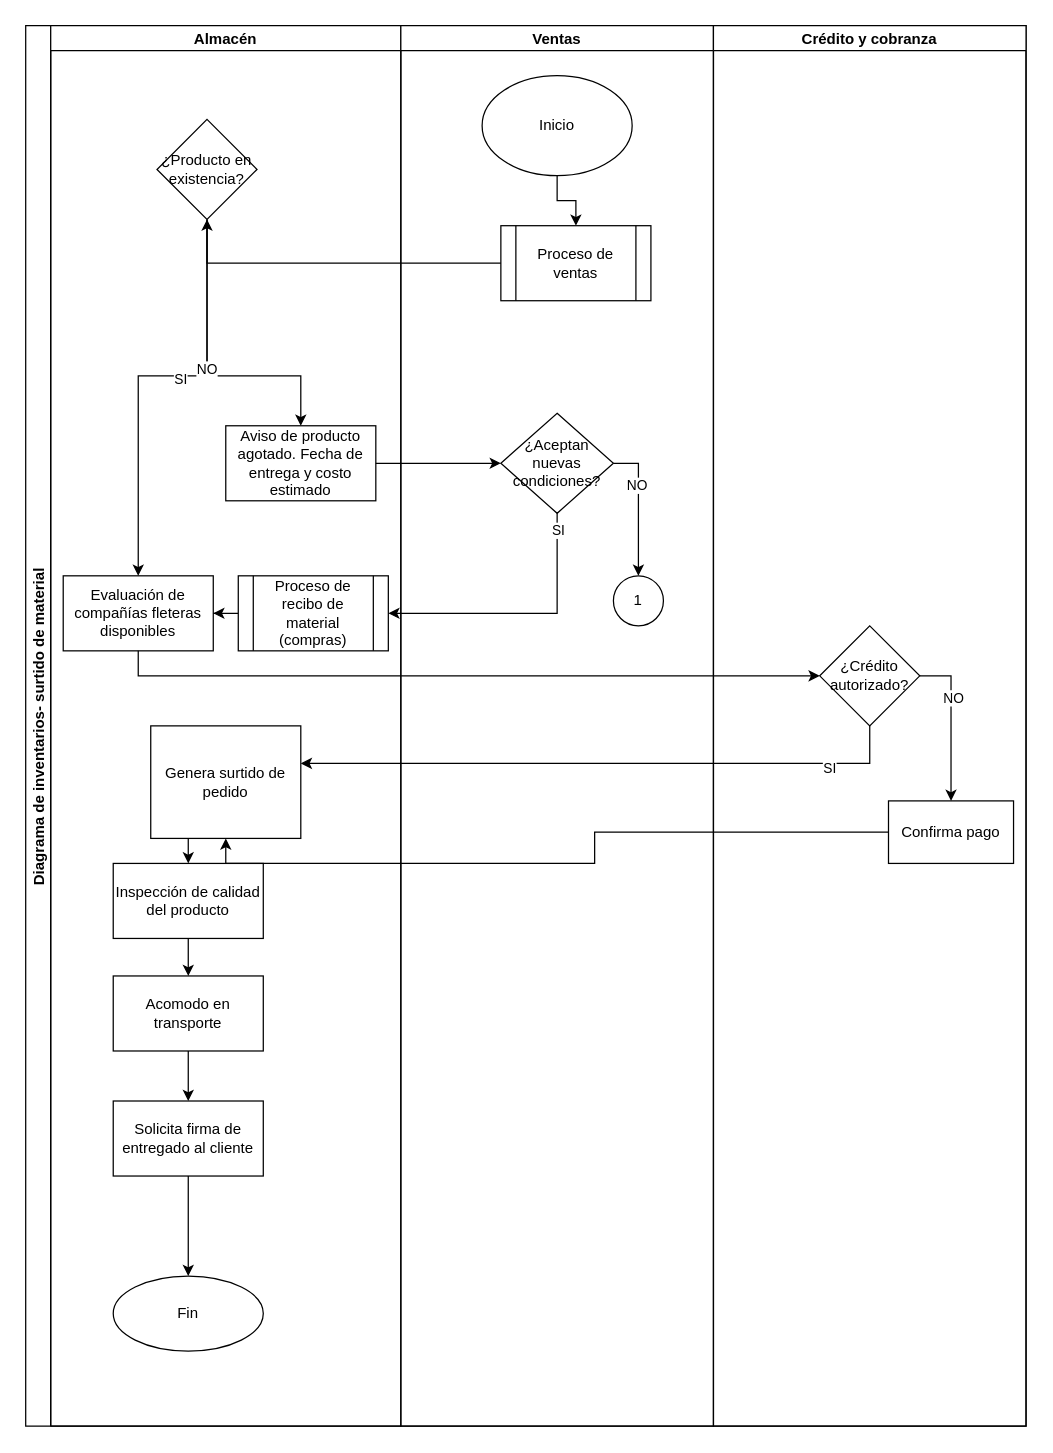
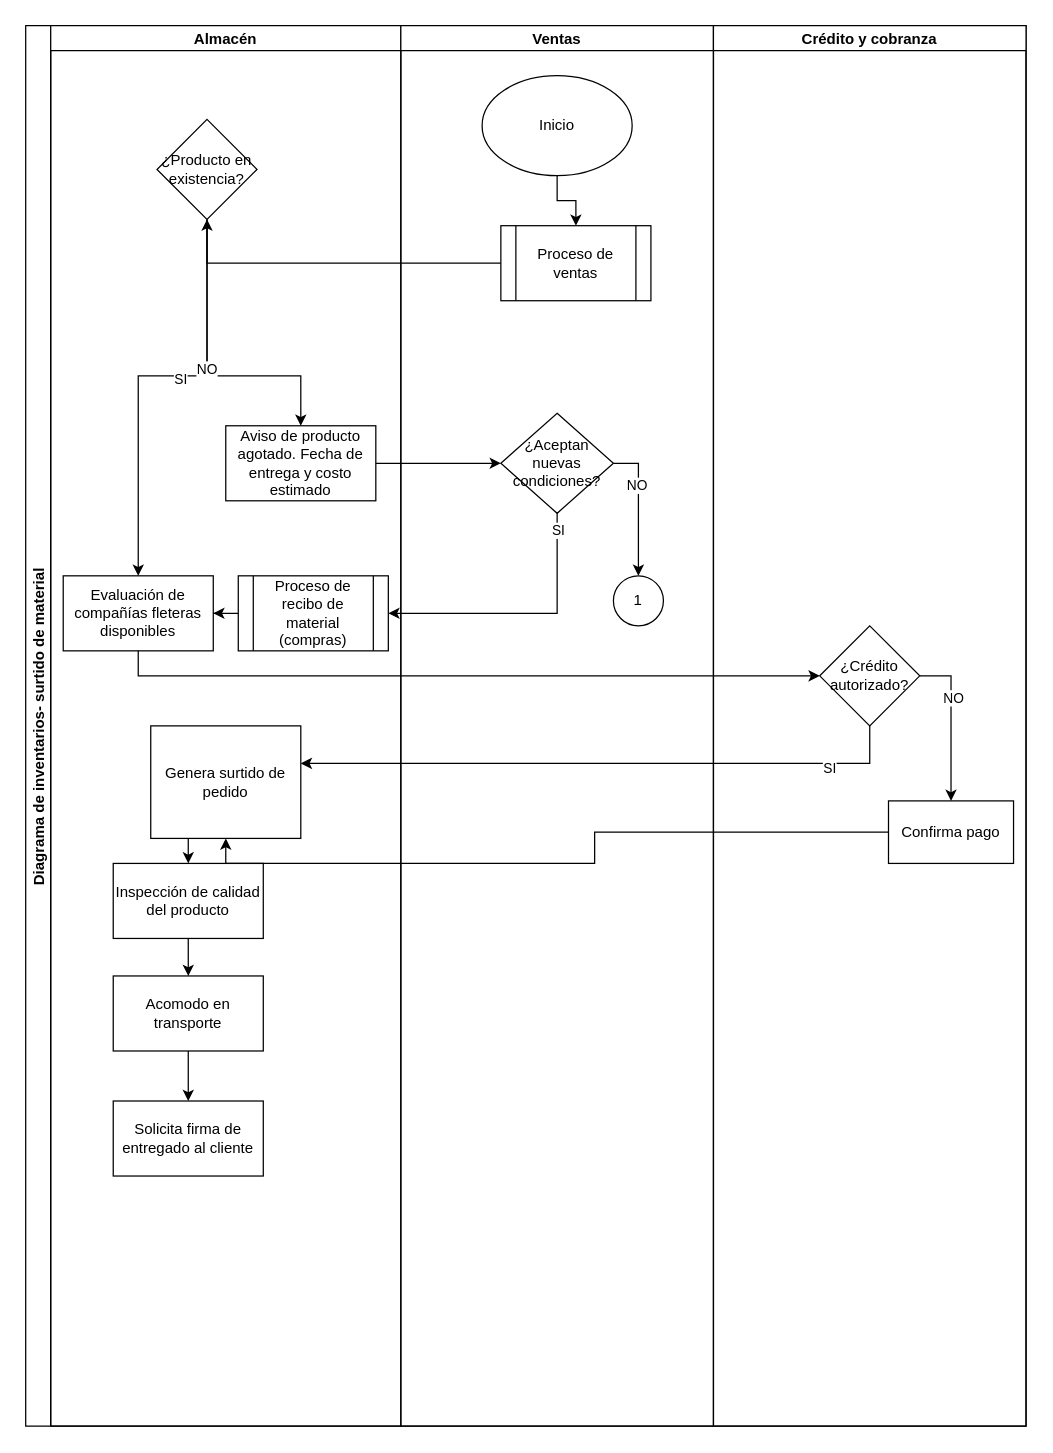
(188, 1222) -> none
(188, 1313) -> none
